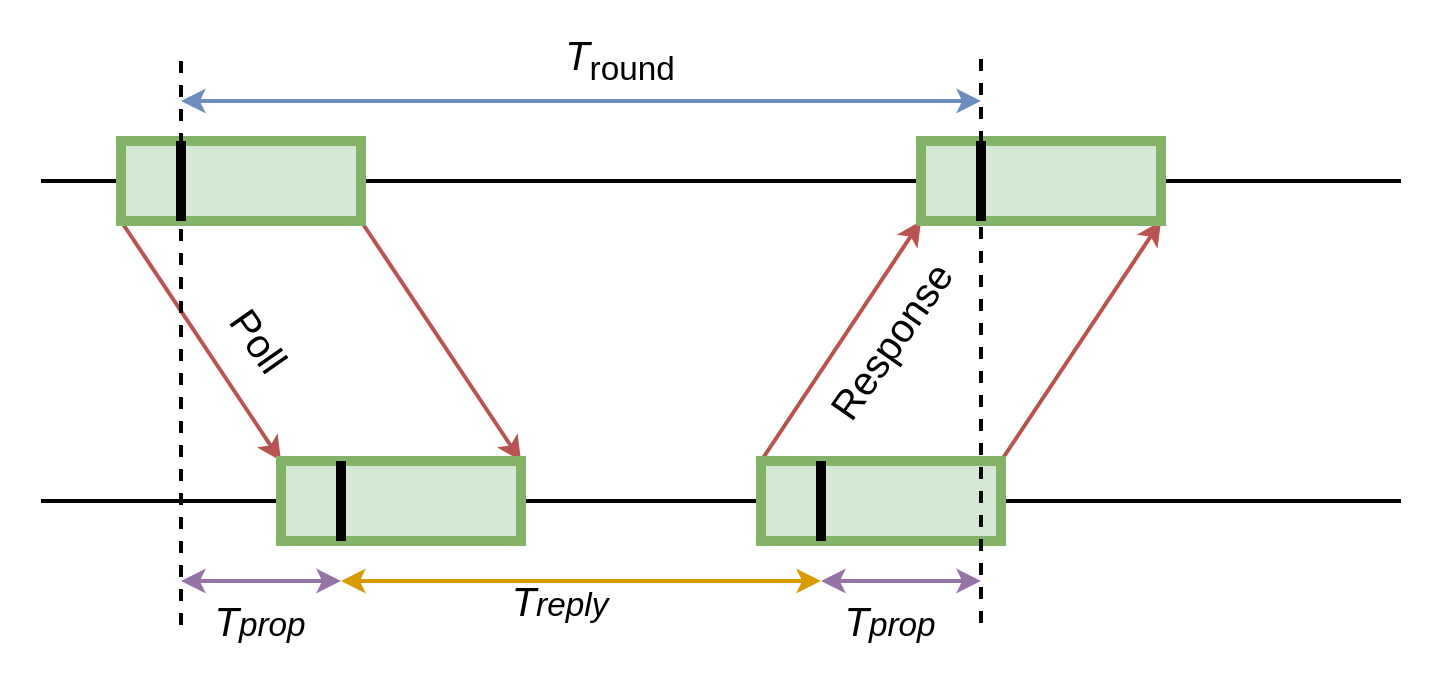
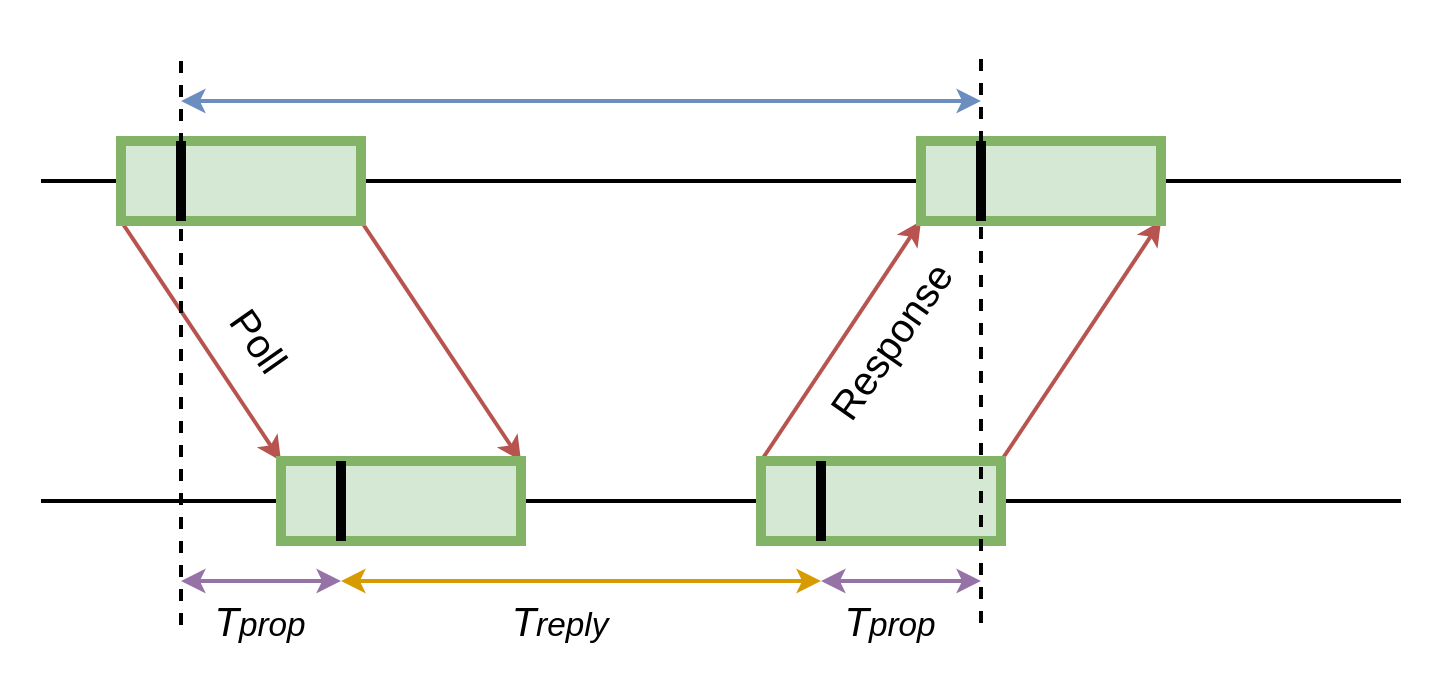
(621, 61) -> none
(561, 601) -> (561, 621)
